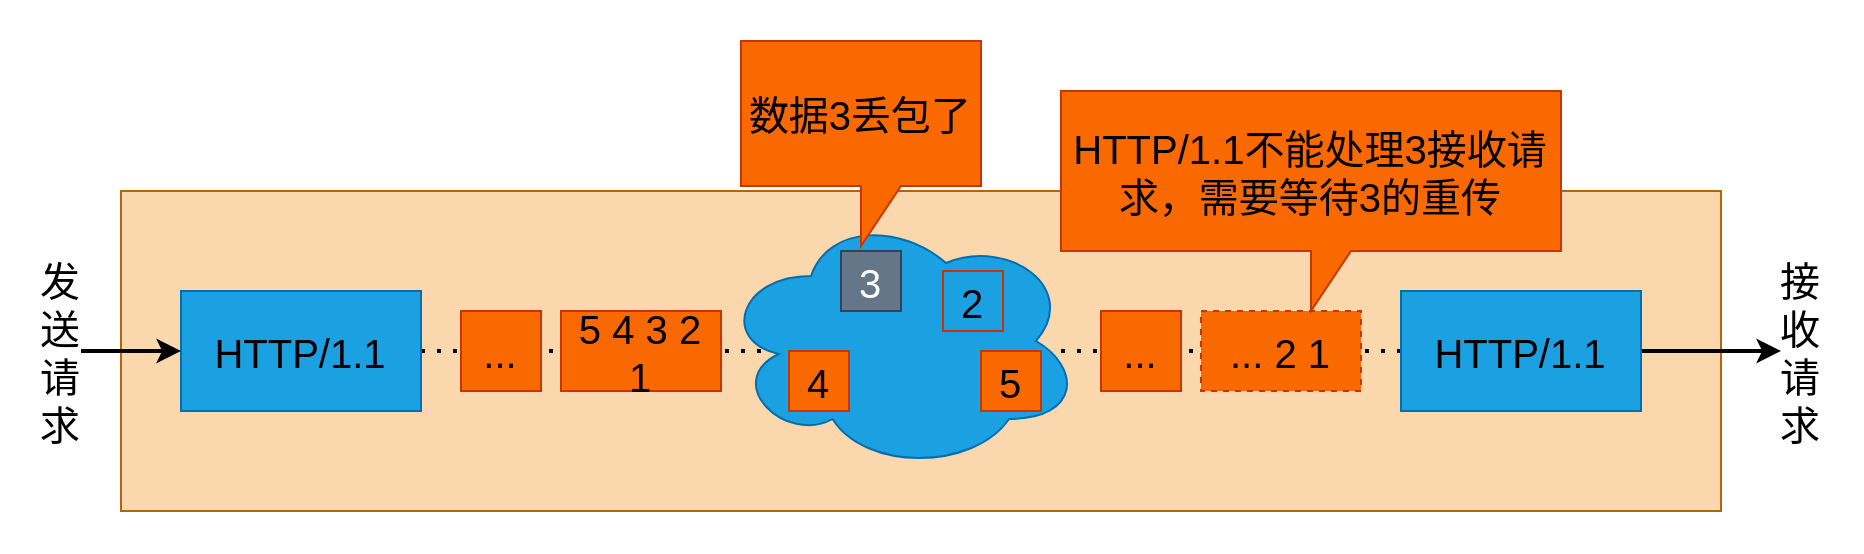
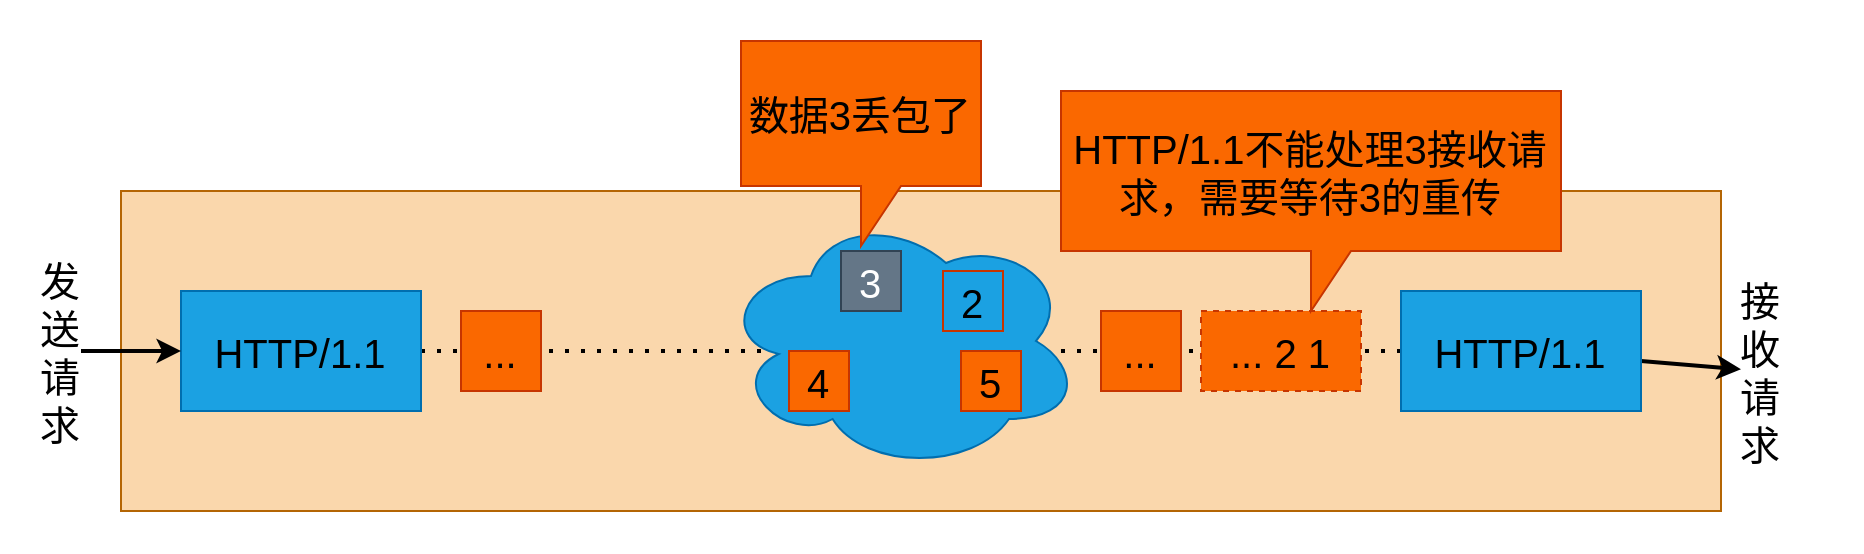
(641, 351) -> none
(1801, 351) -> (1761, 371)
(1011, 381) -> (991, 381)
